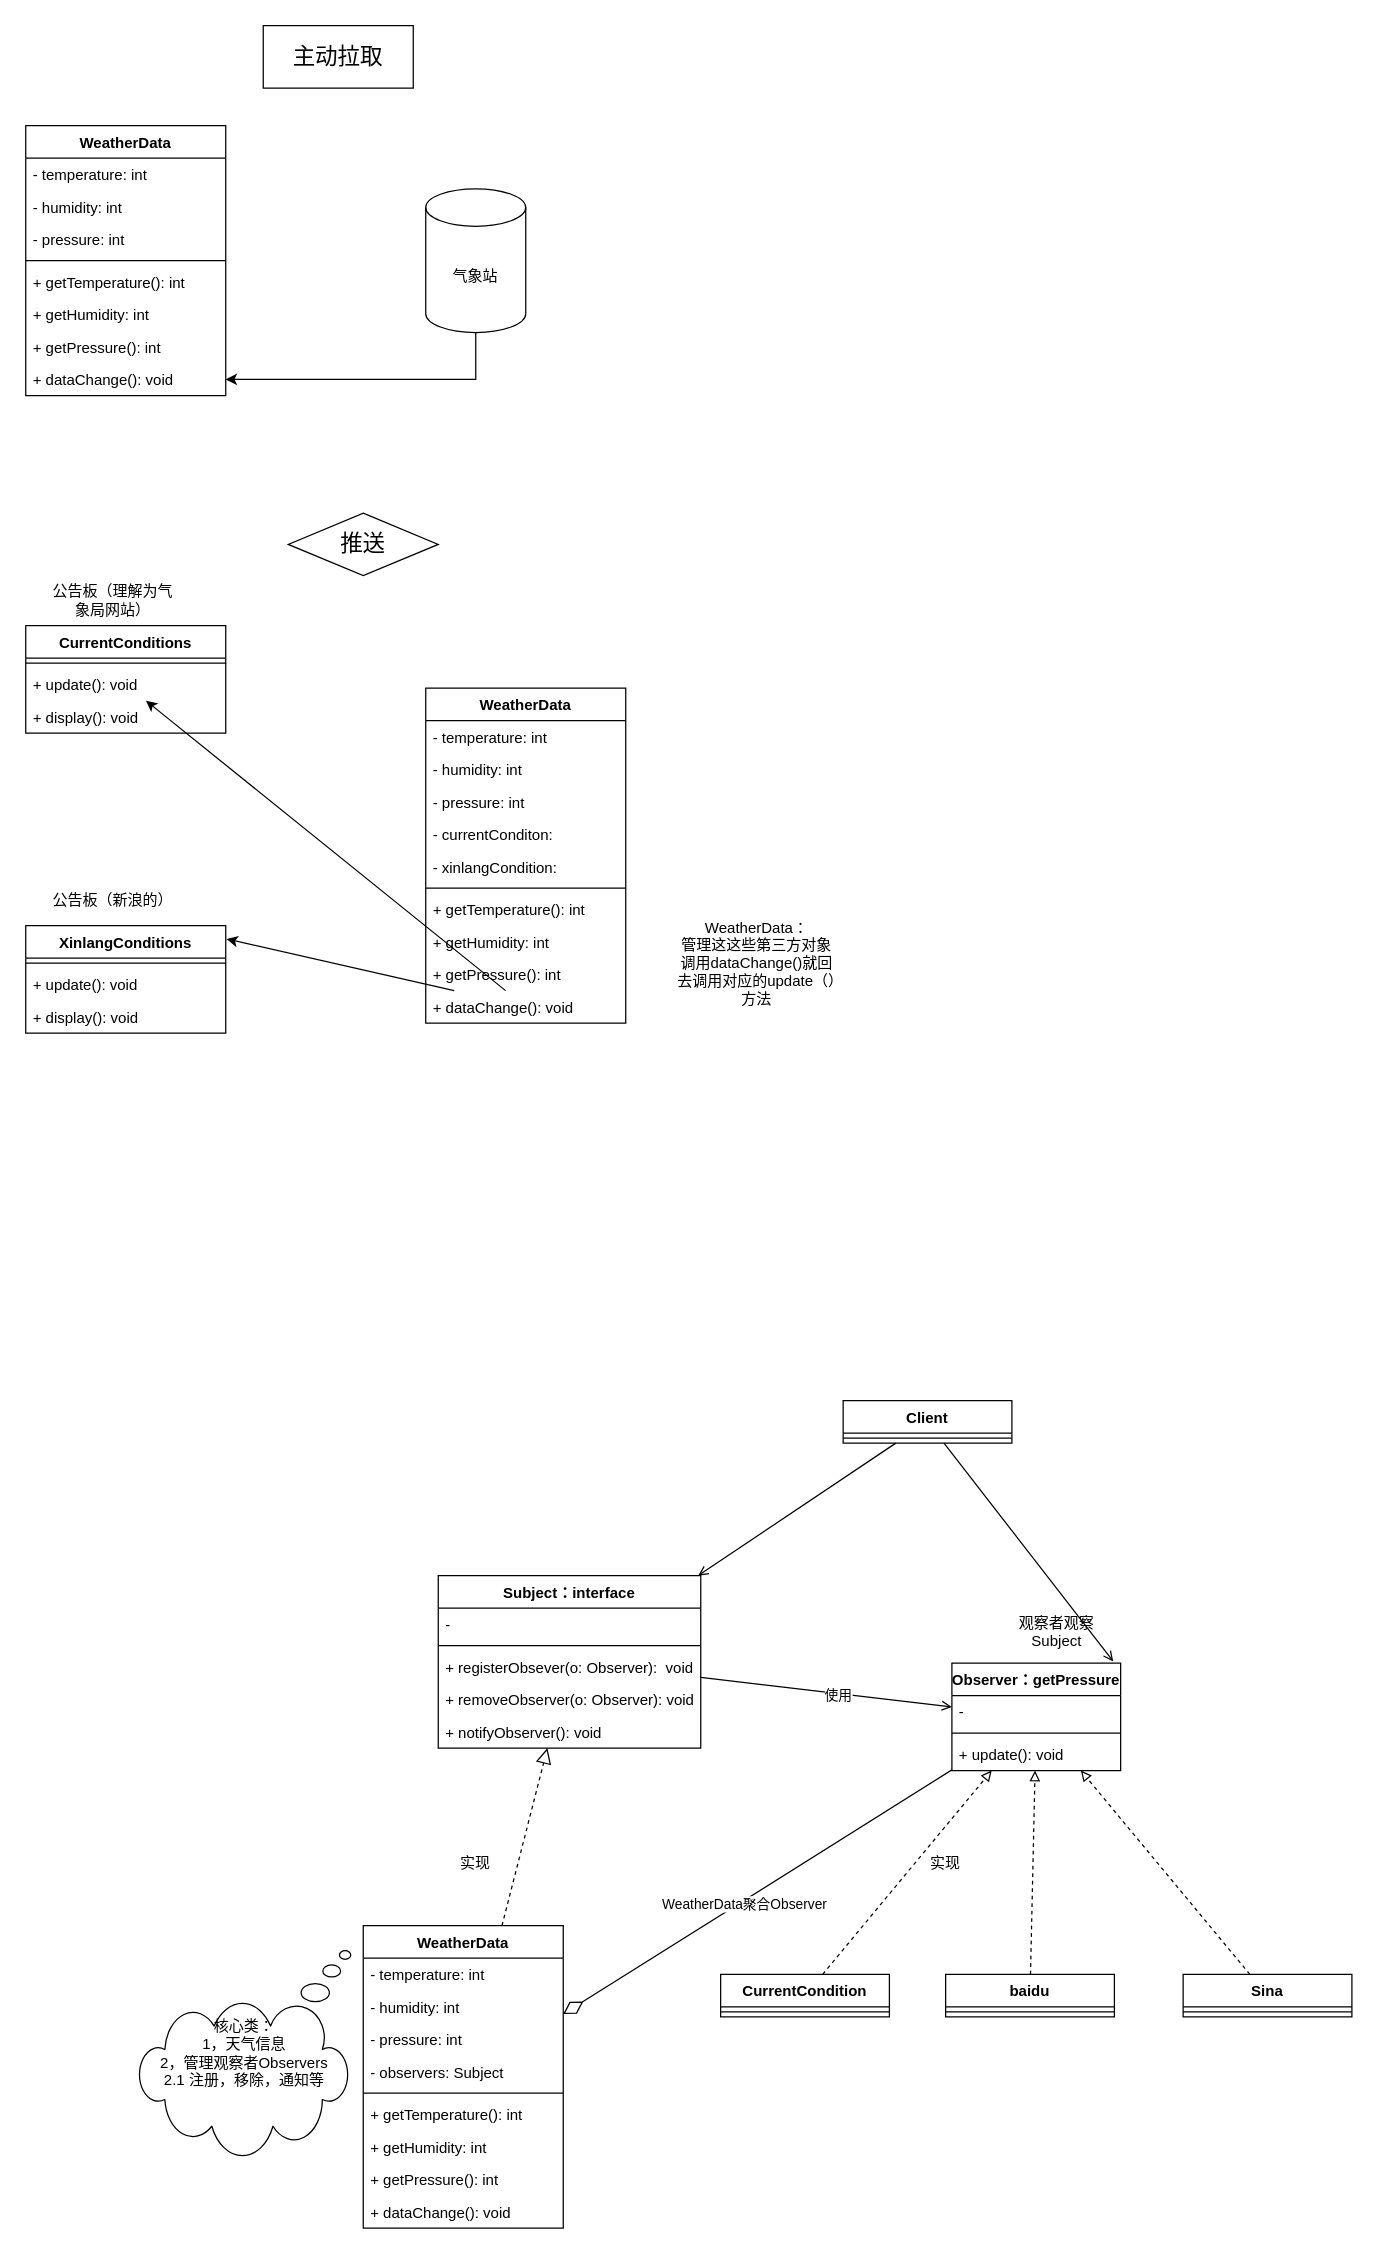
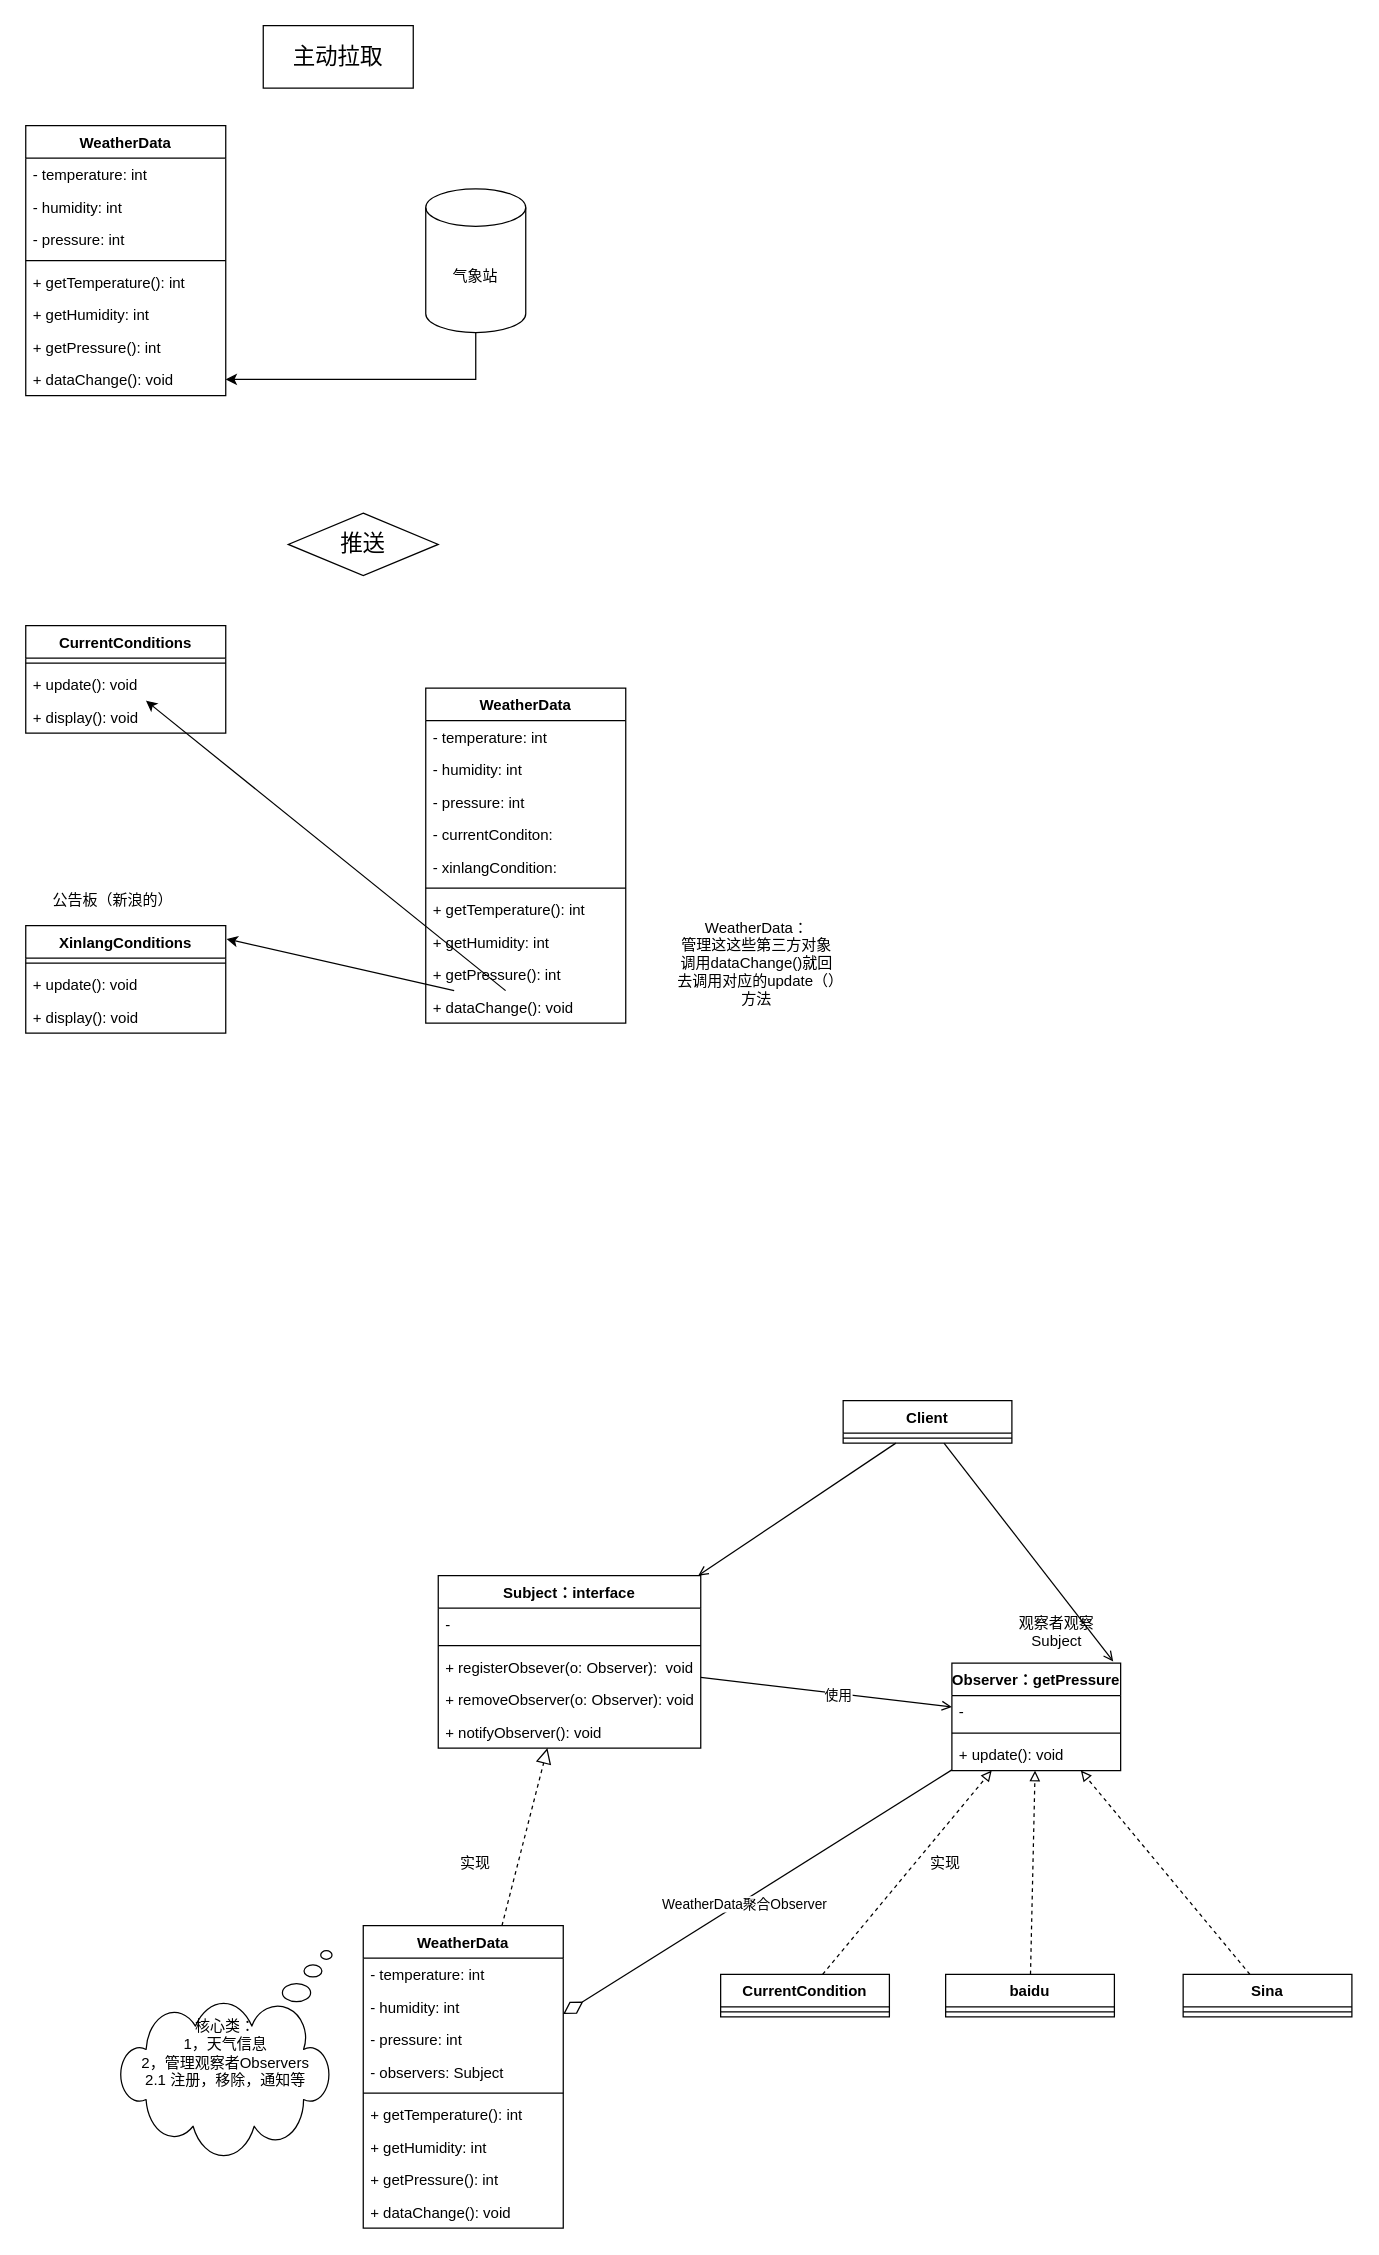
(113, 601) -> none
(244, 2053) -> (226, 2053)
